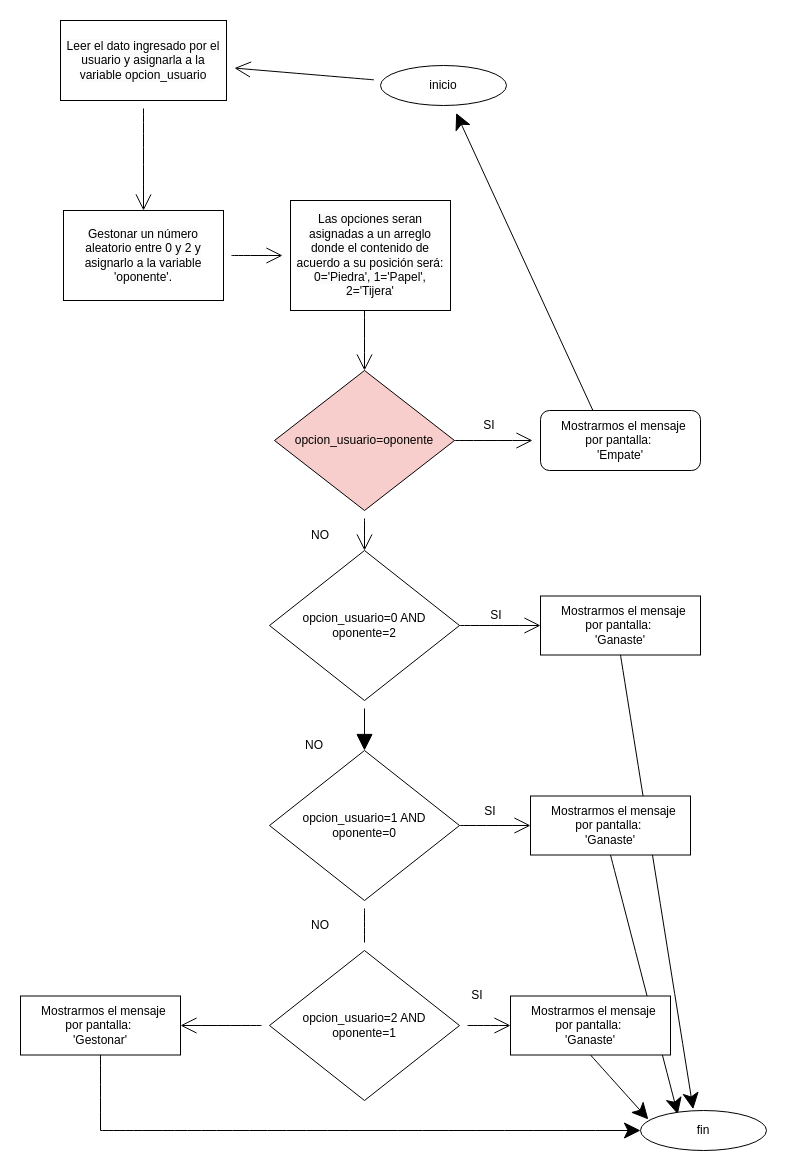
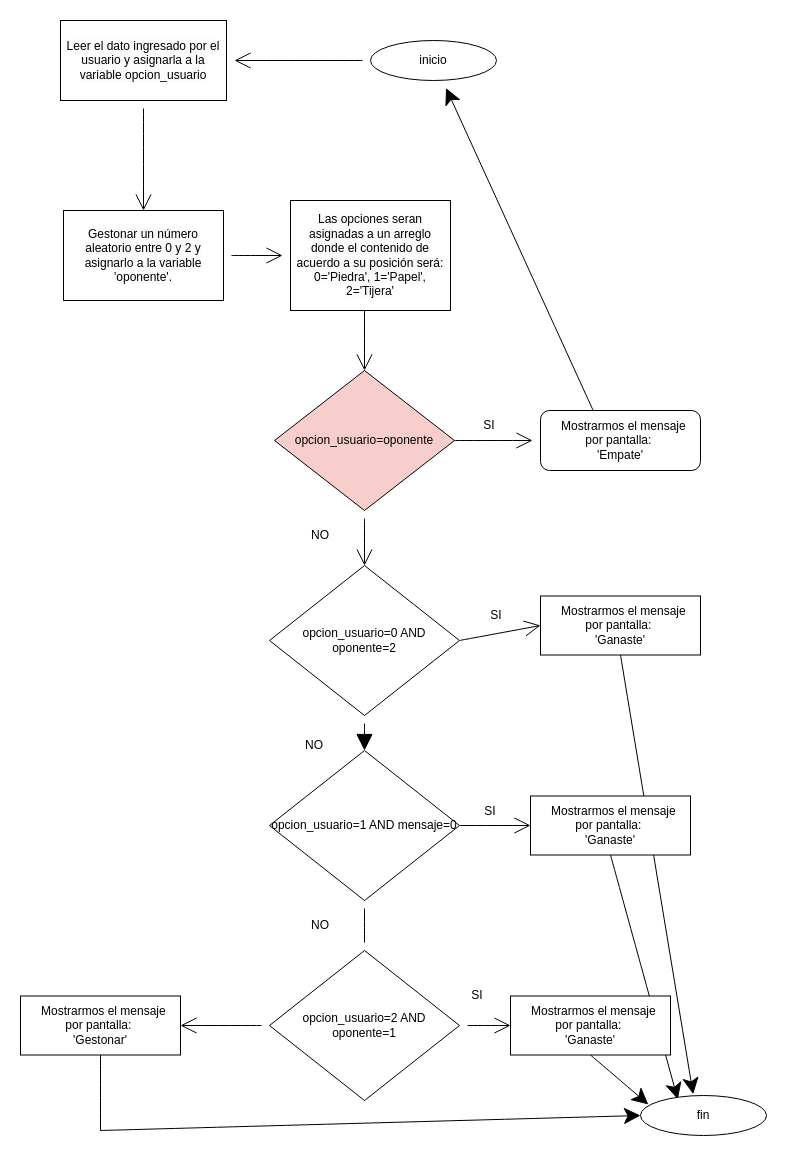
(444, 86) -> (434, 61)
(365, 626) -> (365, 641)
(365, 826) -> (365, 826)
(704, 1131) -> (704, 1116)
